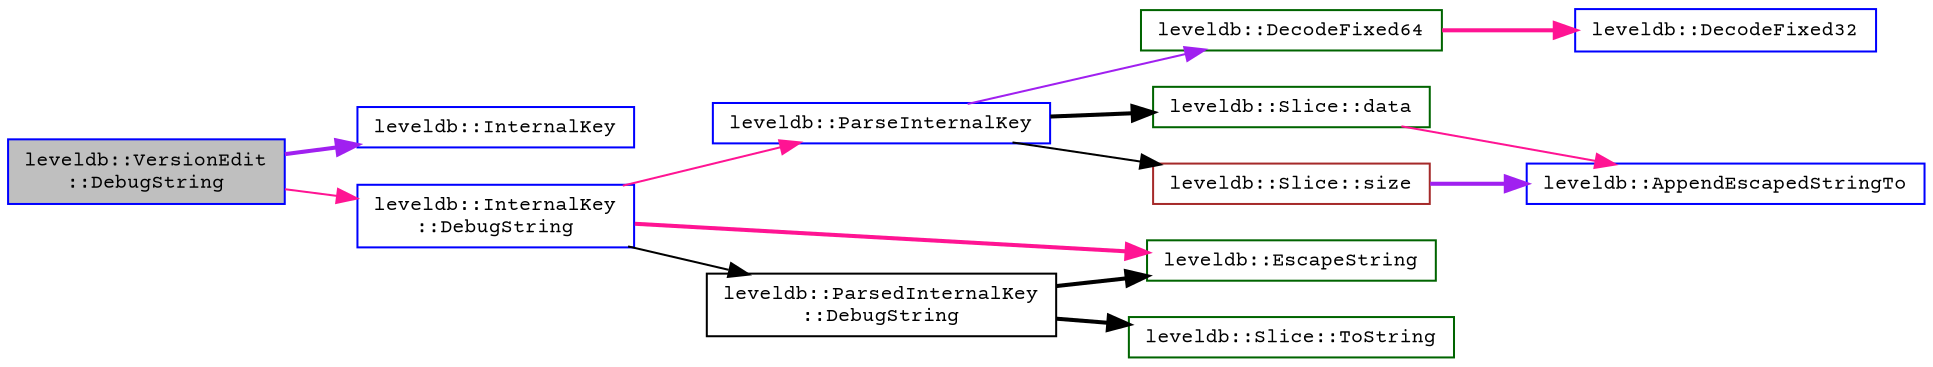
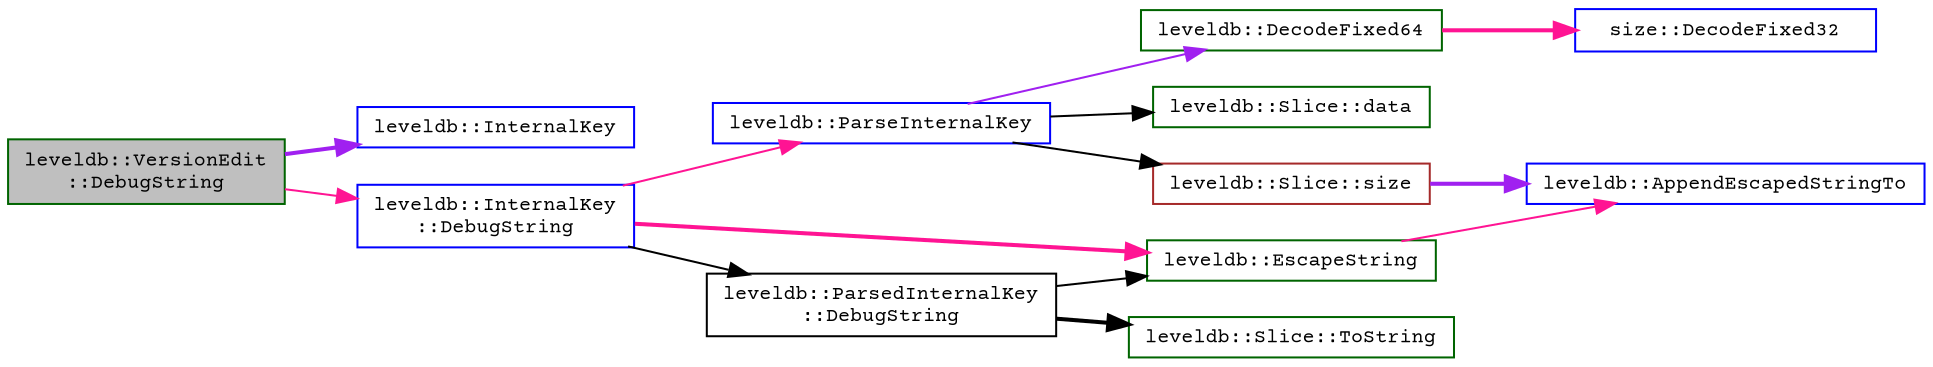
(1726, 30) -> (1726, 30)
(1091, 115) -> (1091, 115)
(1498, 144) -> (1498, 224)
(146, 172) -> (146, 172)
(1091, 282) -> (1091, 282)
